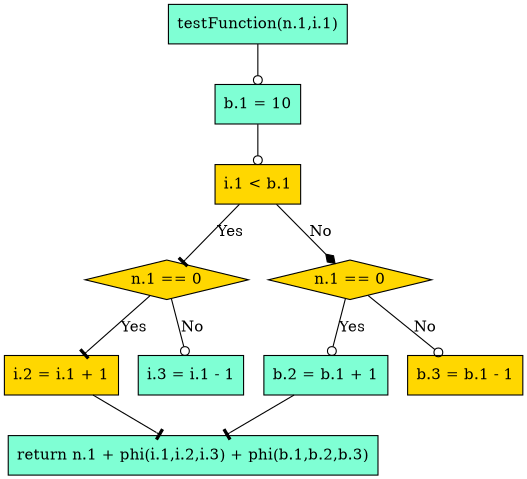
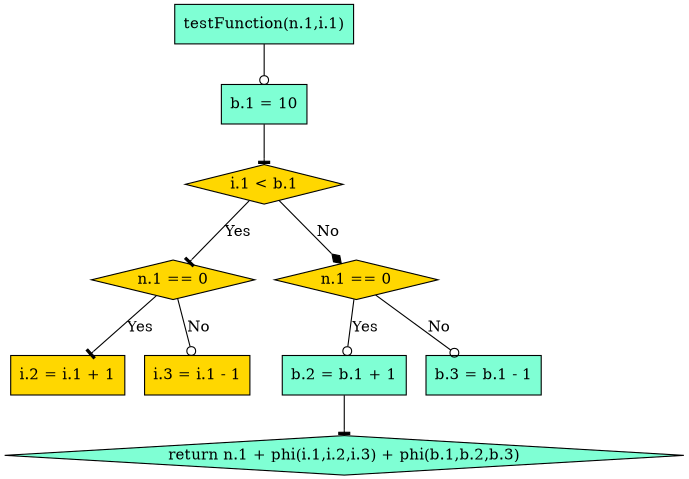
(258, 140) -> (264, 142)
(258, 184) -> (264, 184)
(191, 375) -> (197, 375)
(465, 375) -> (484, 375)
(125, 414) -> none
(193, 455) -> (344, 455)
